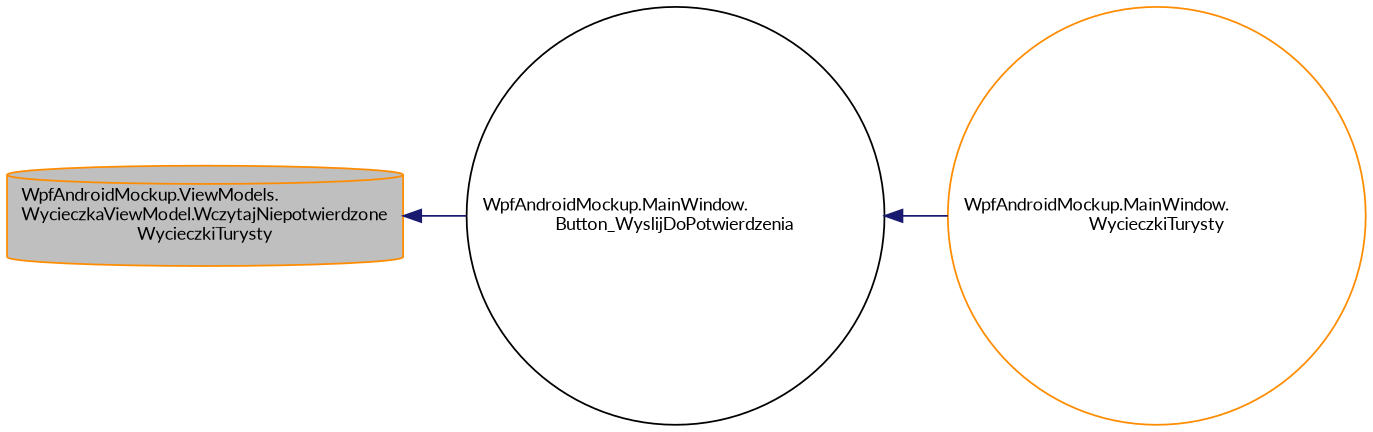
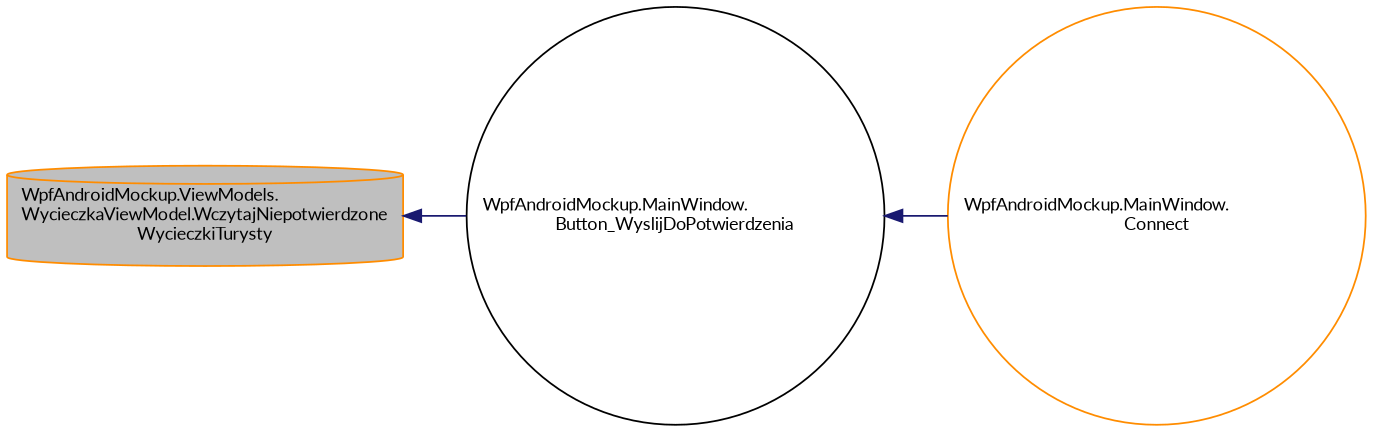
(1157, 216) -> (1157, 216)
